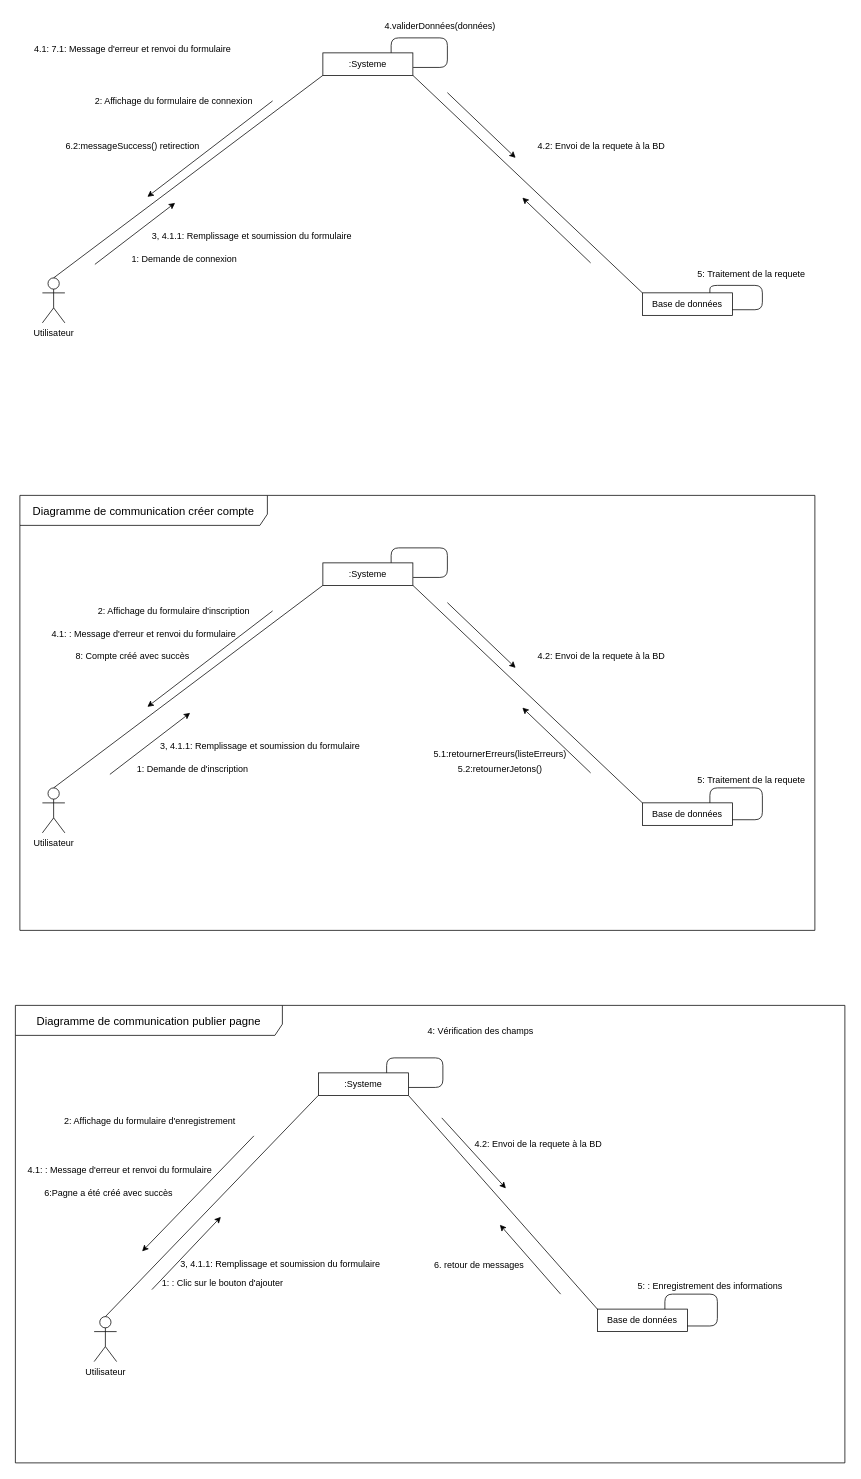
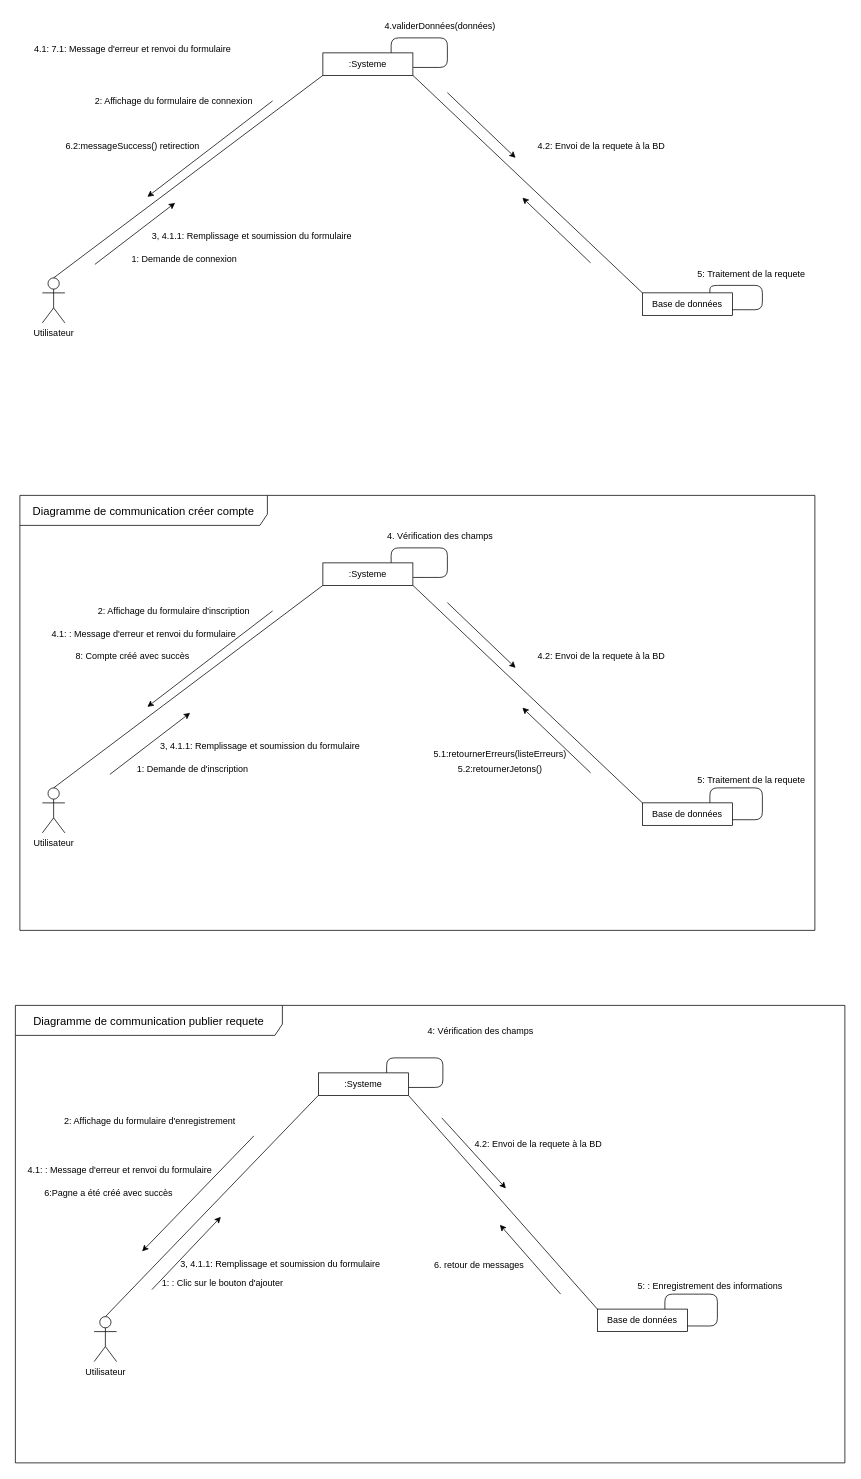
none -> (440, 537)
(149, 1020) -> (149, 1020)
